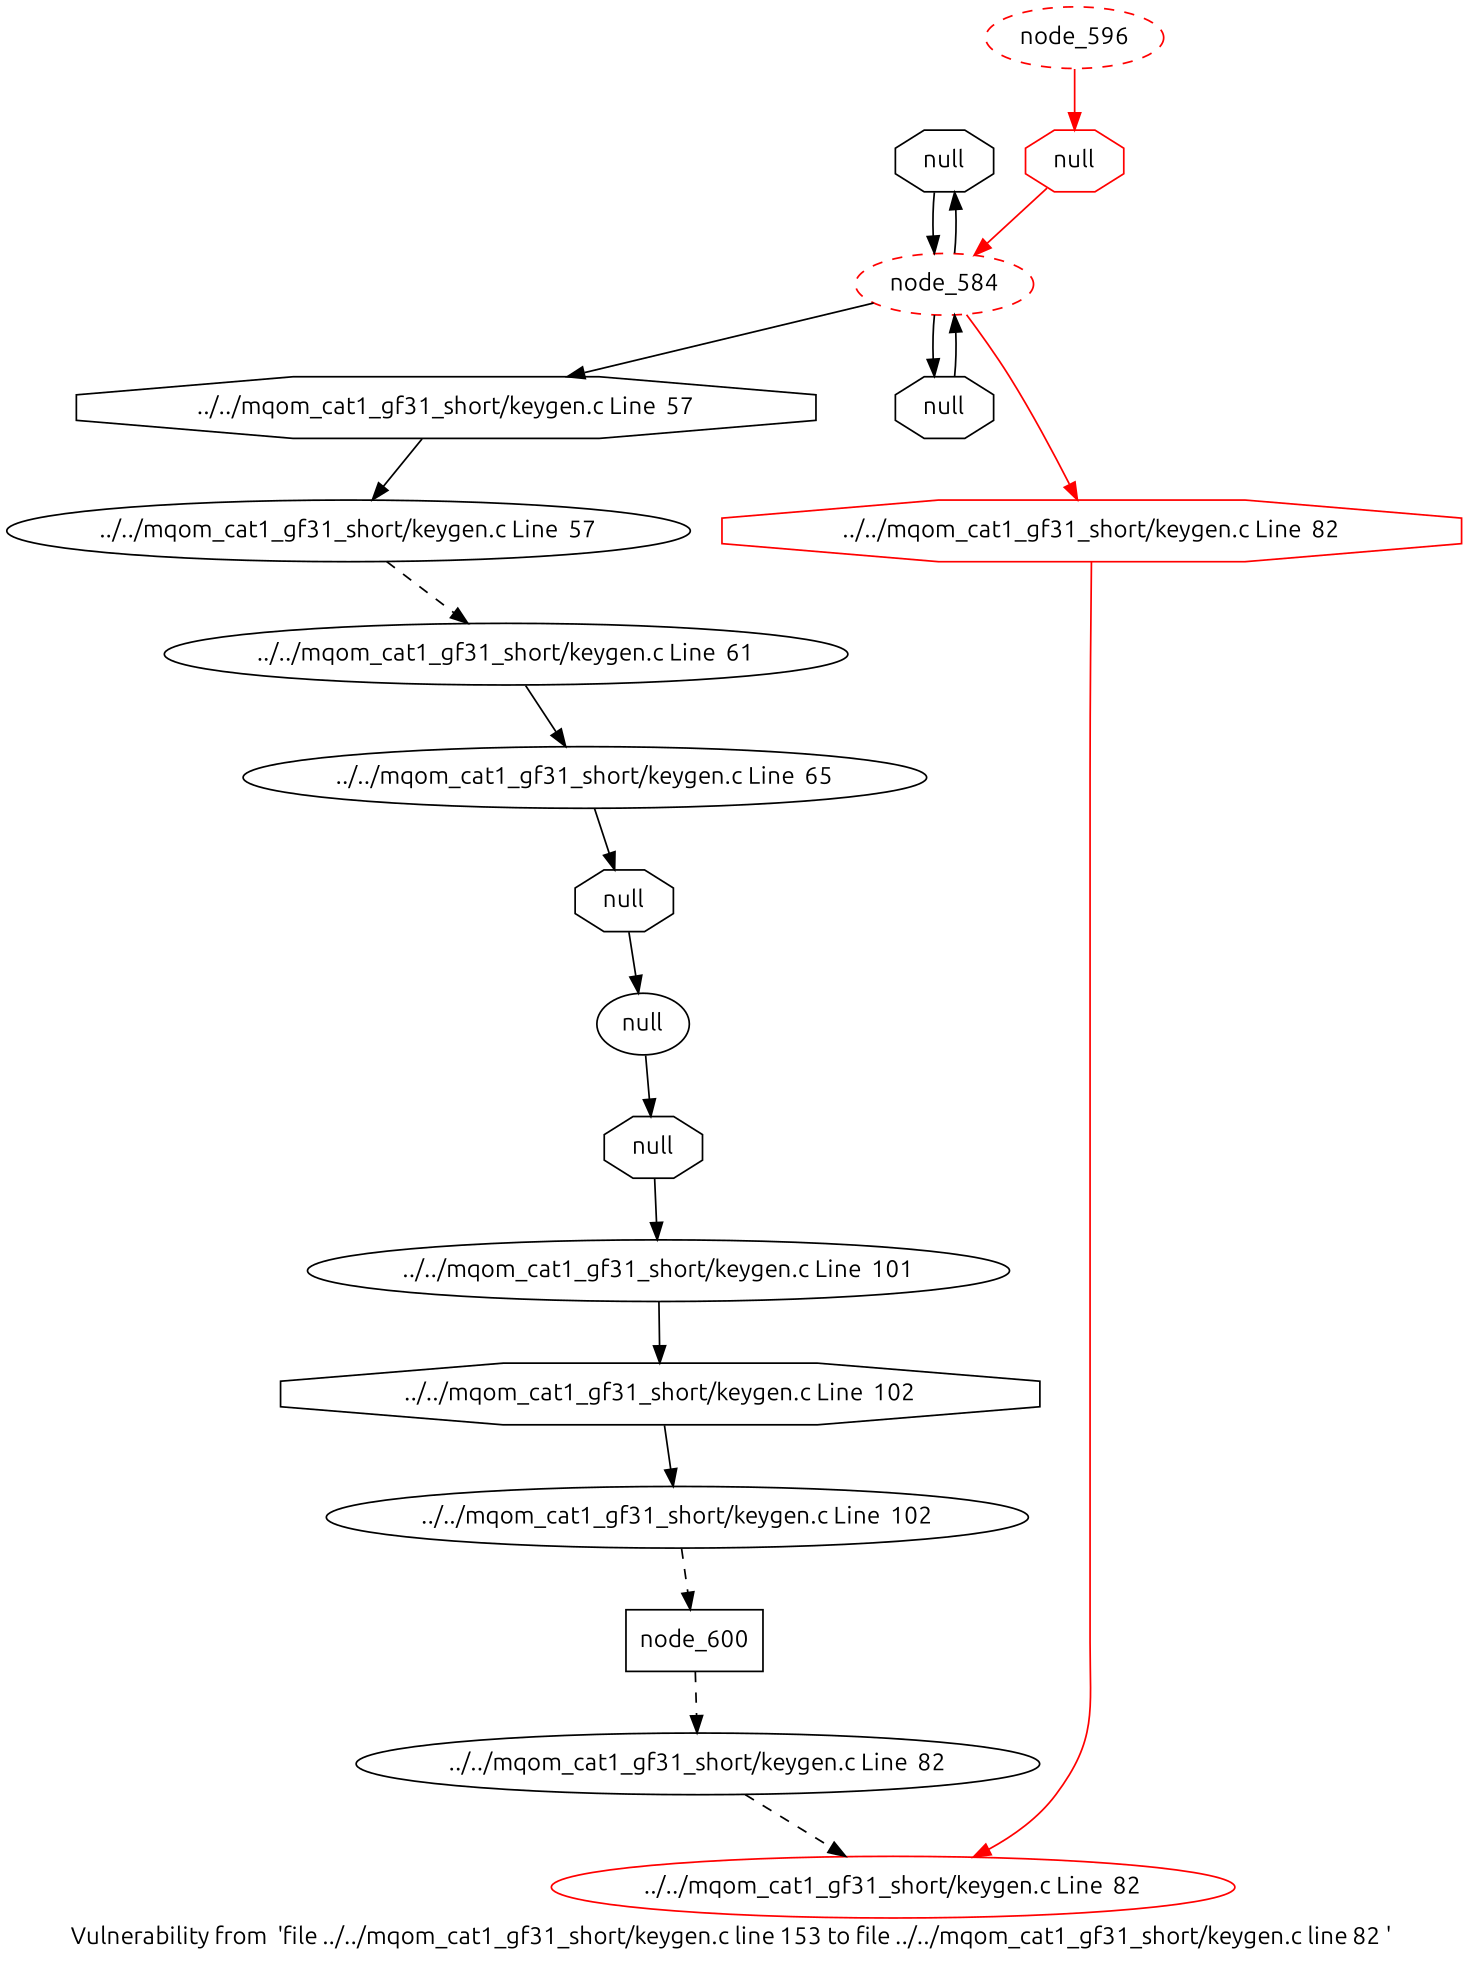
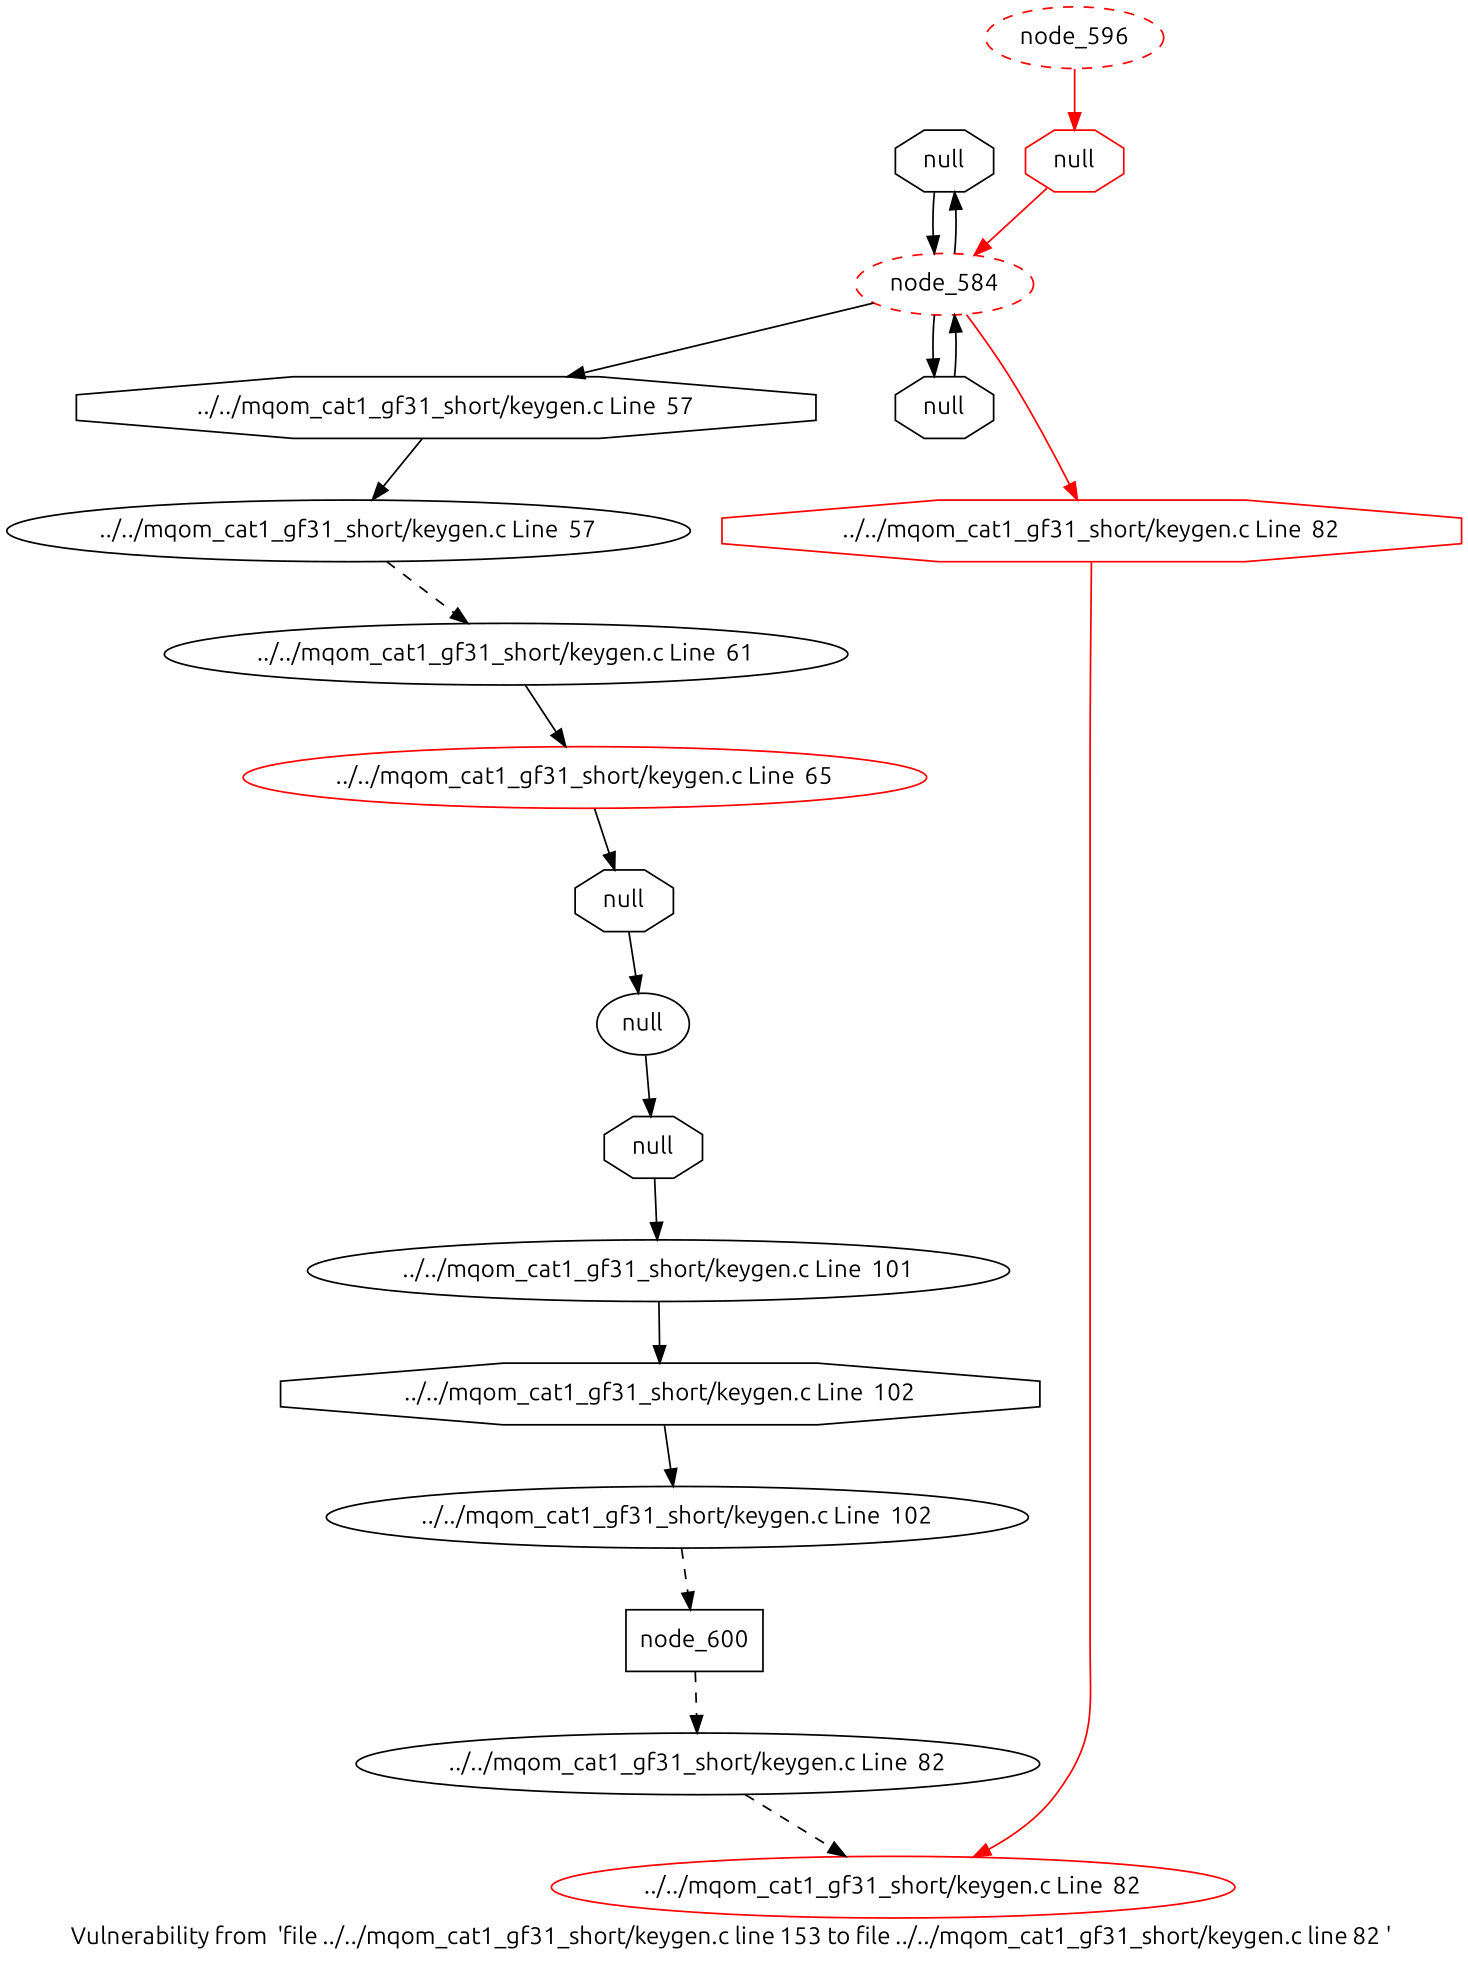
(585, 777) -> (585, 777)
